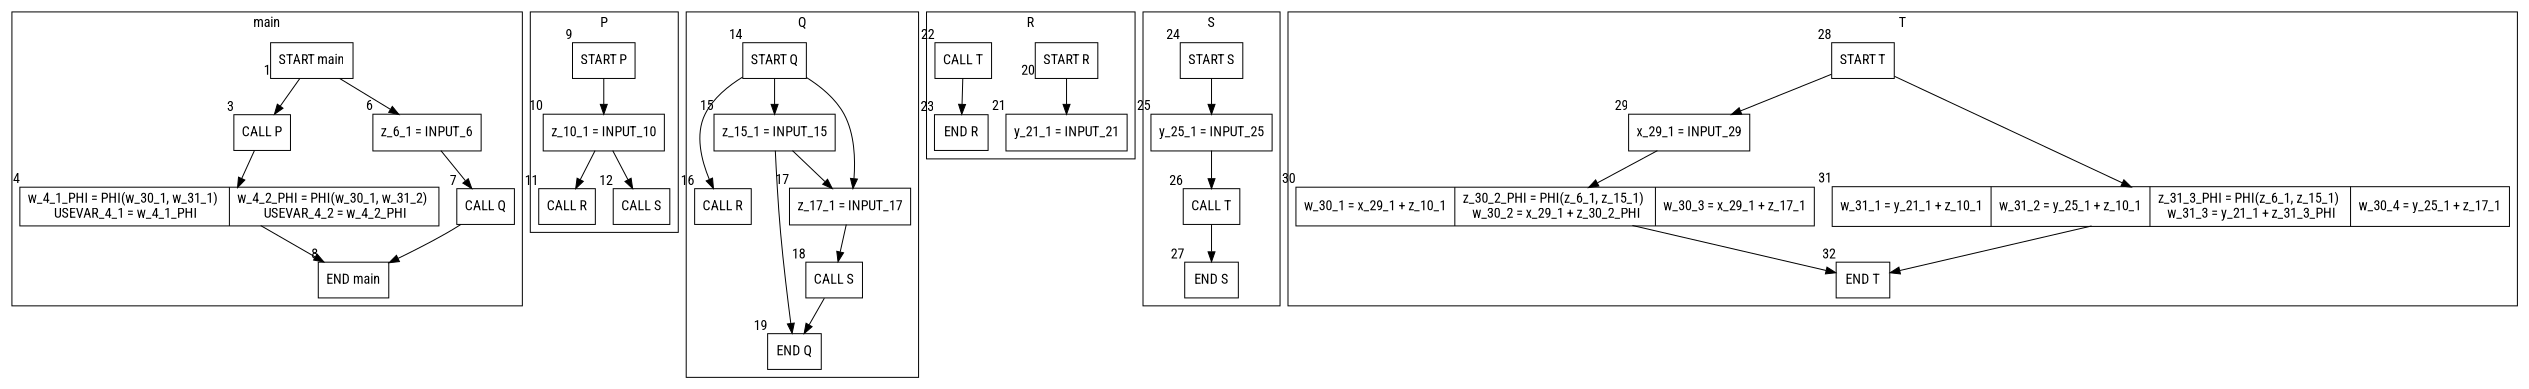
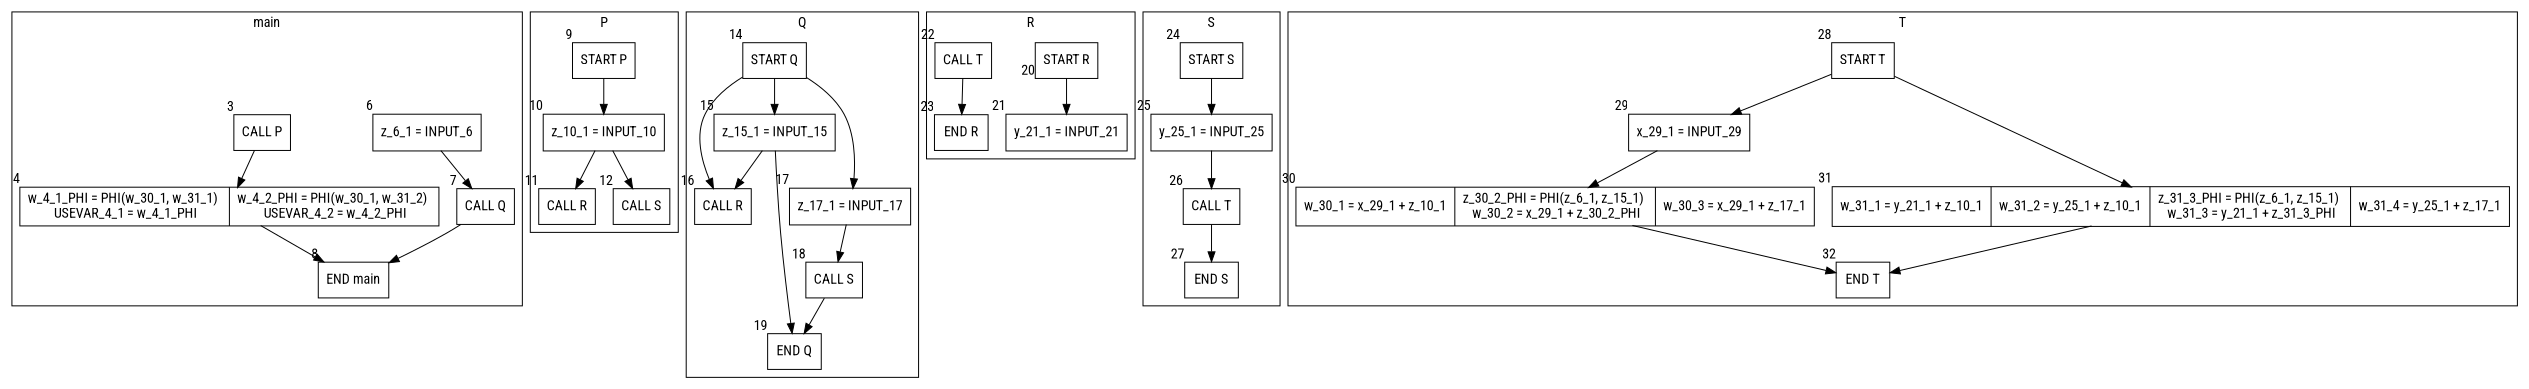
(312, 61) -> none
(809, 166) -> (752, 165)
(2430, 206) -> (2430, 206)
